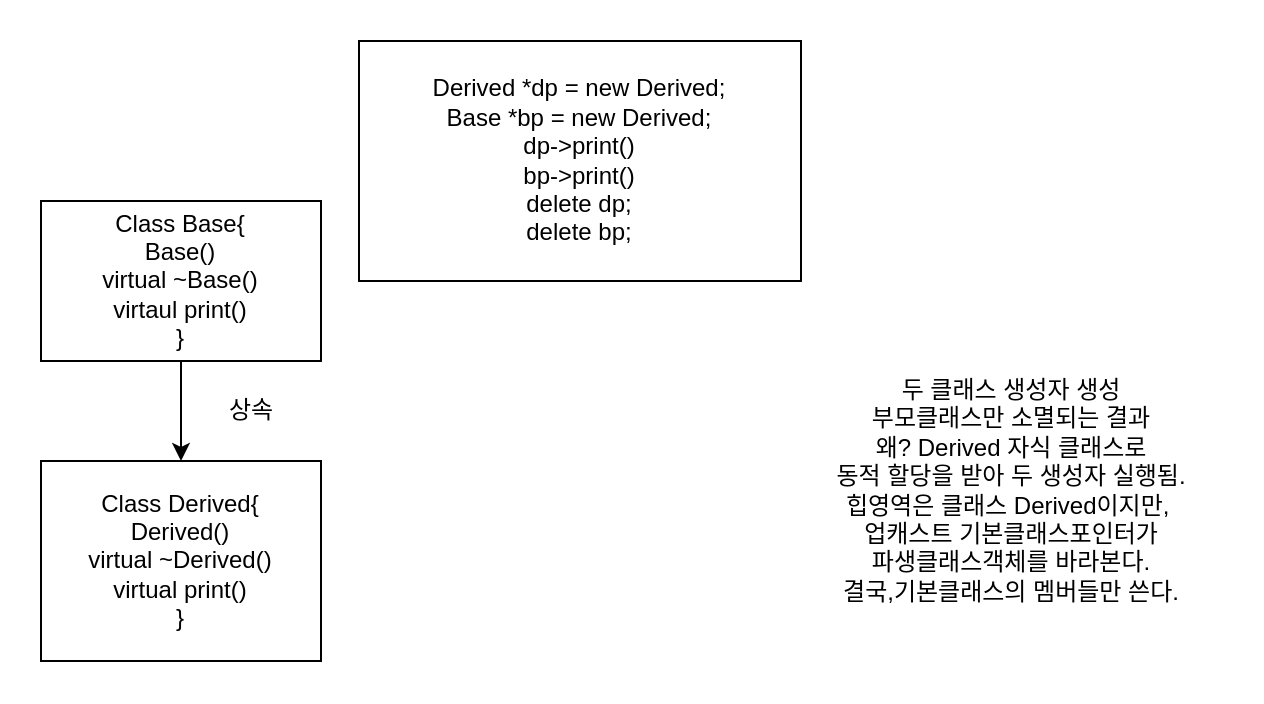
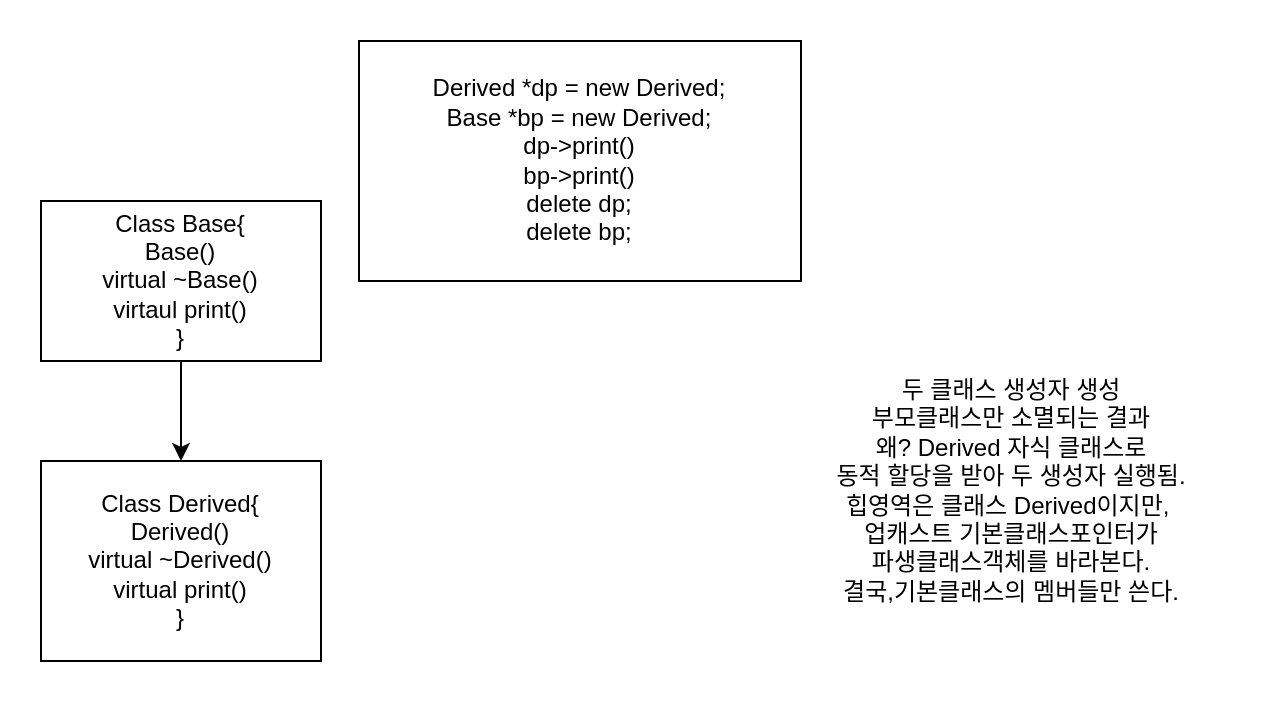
(251, 411) -> none
